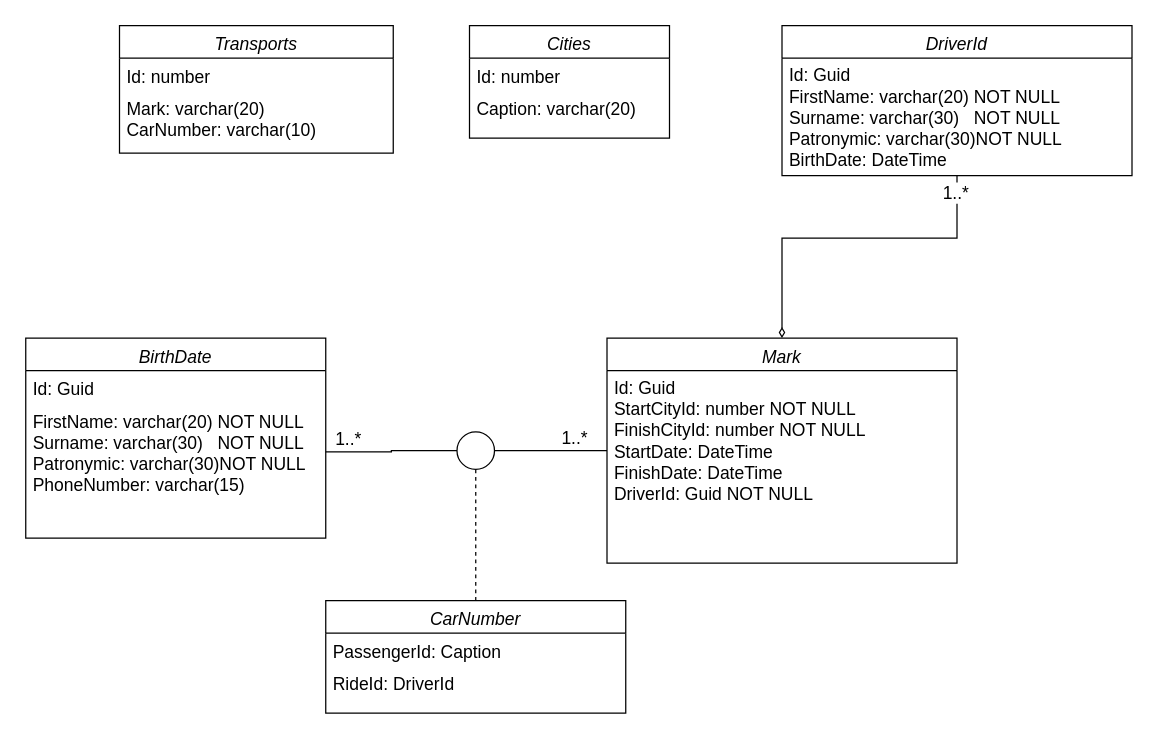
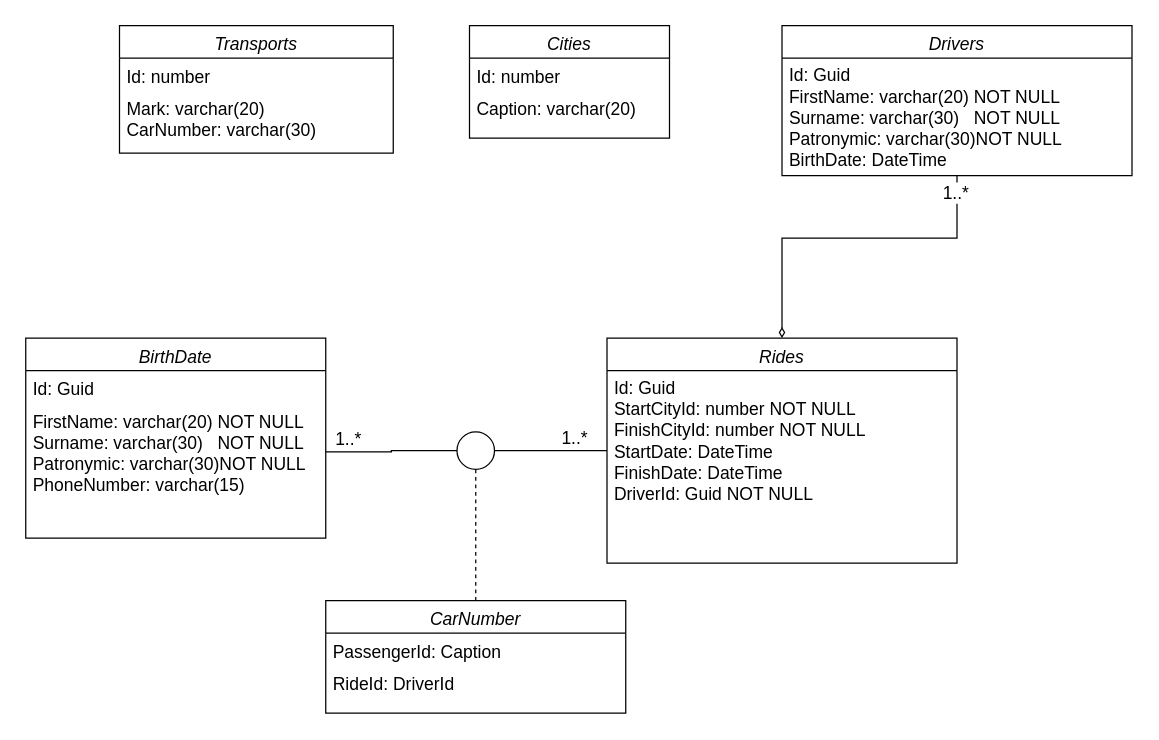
(956, 44) -> (956, 44)
(205, 109) -> (205, 109)
(781, 357) -> (781, 357)
